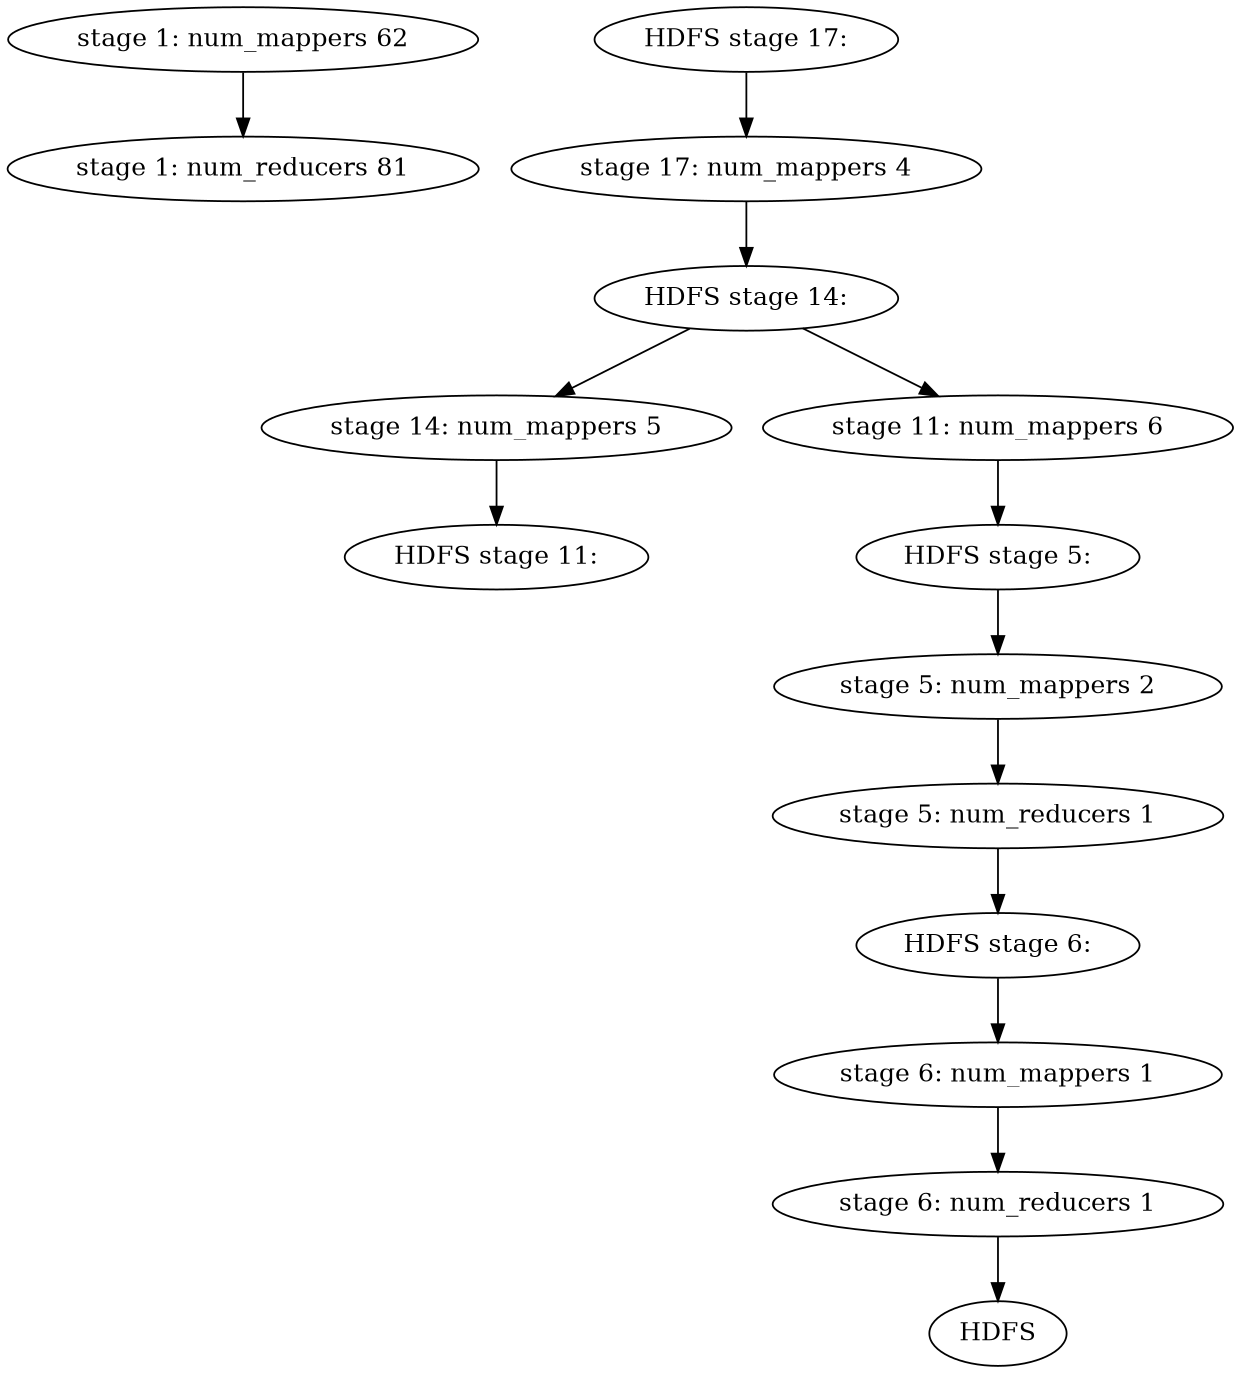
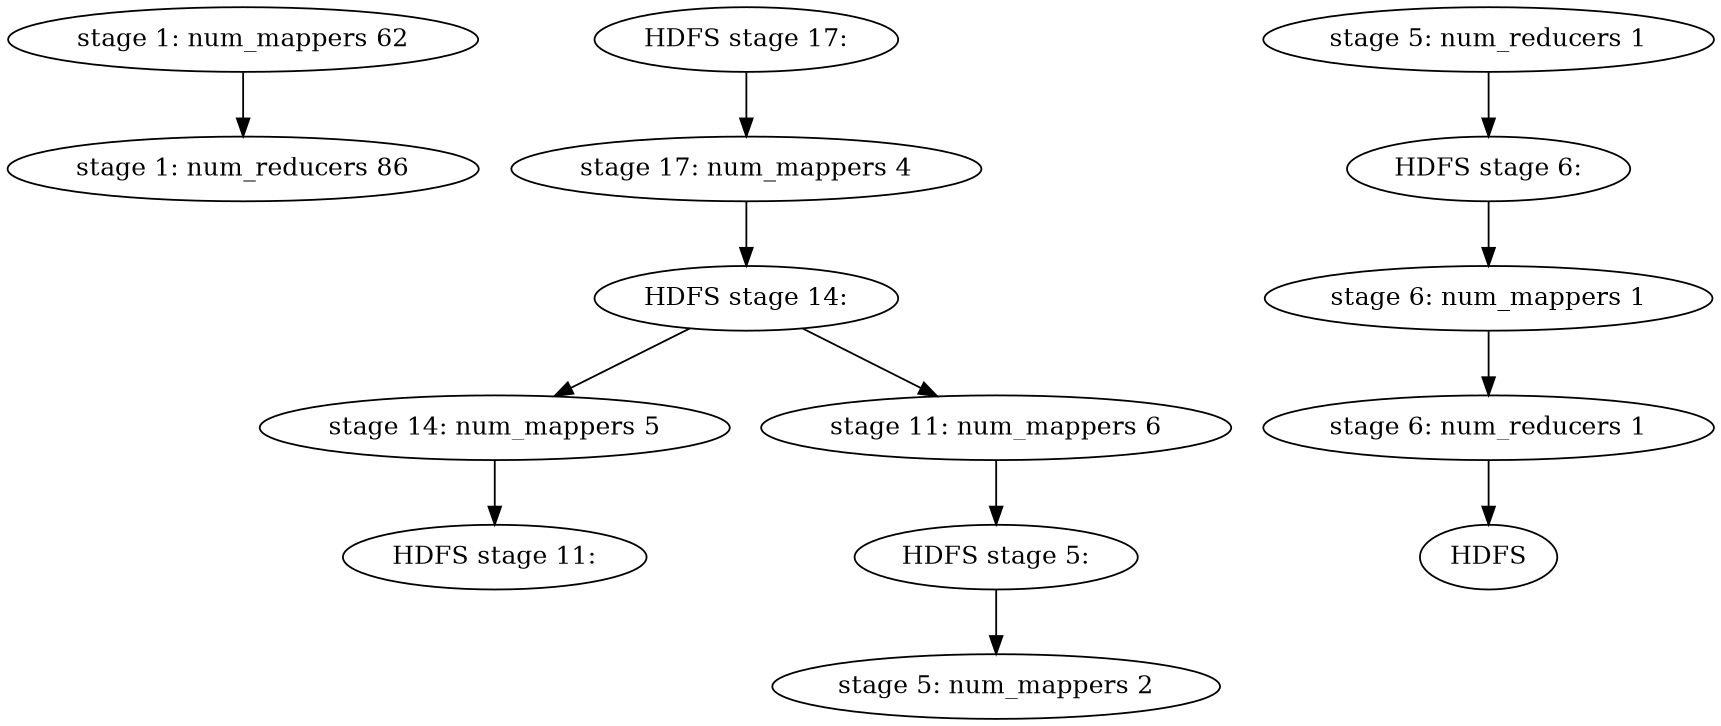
(243, 169) -> (243, 169)
(998, 742) -> none
